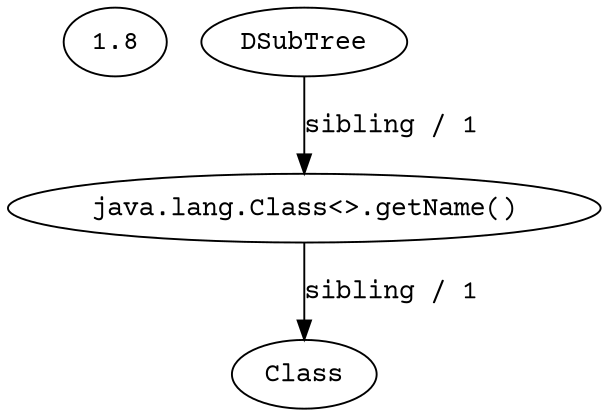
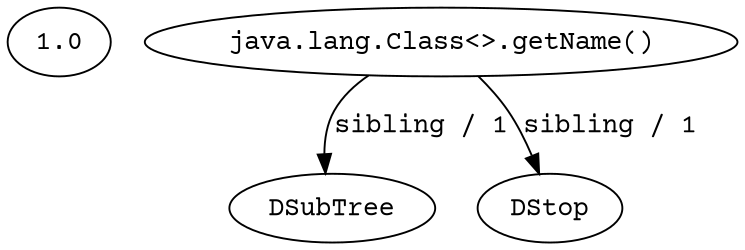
(115, 42) -> (59, 42)
(304, 115) -> (335, 109)
(304, 374) -> (550, 208)
